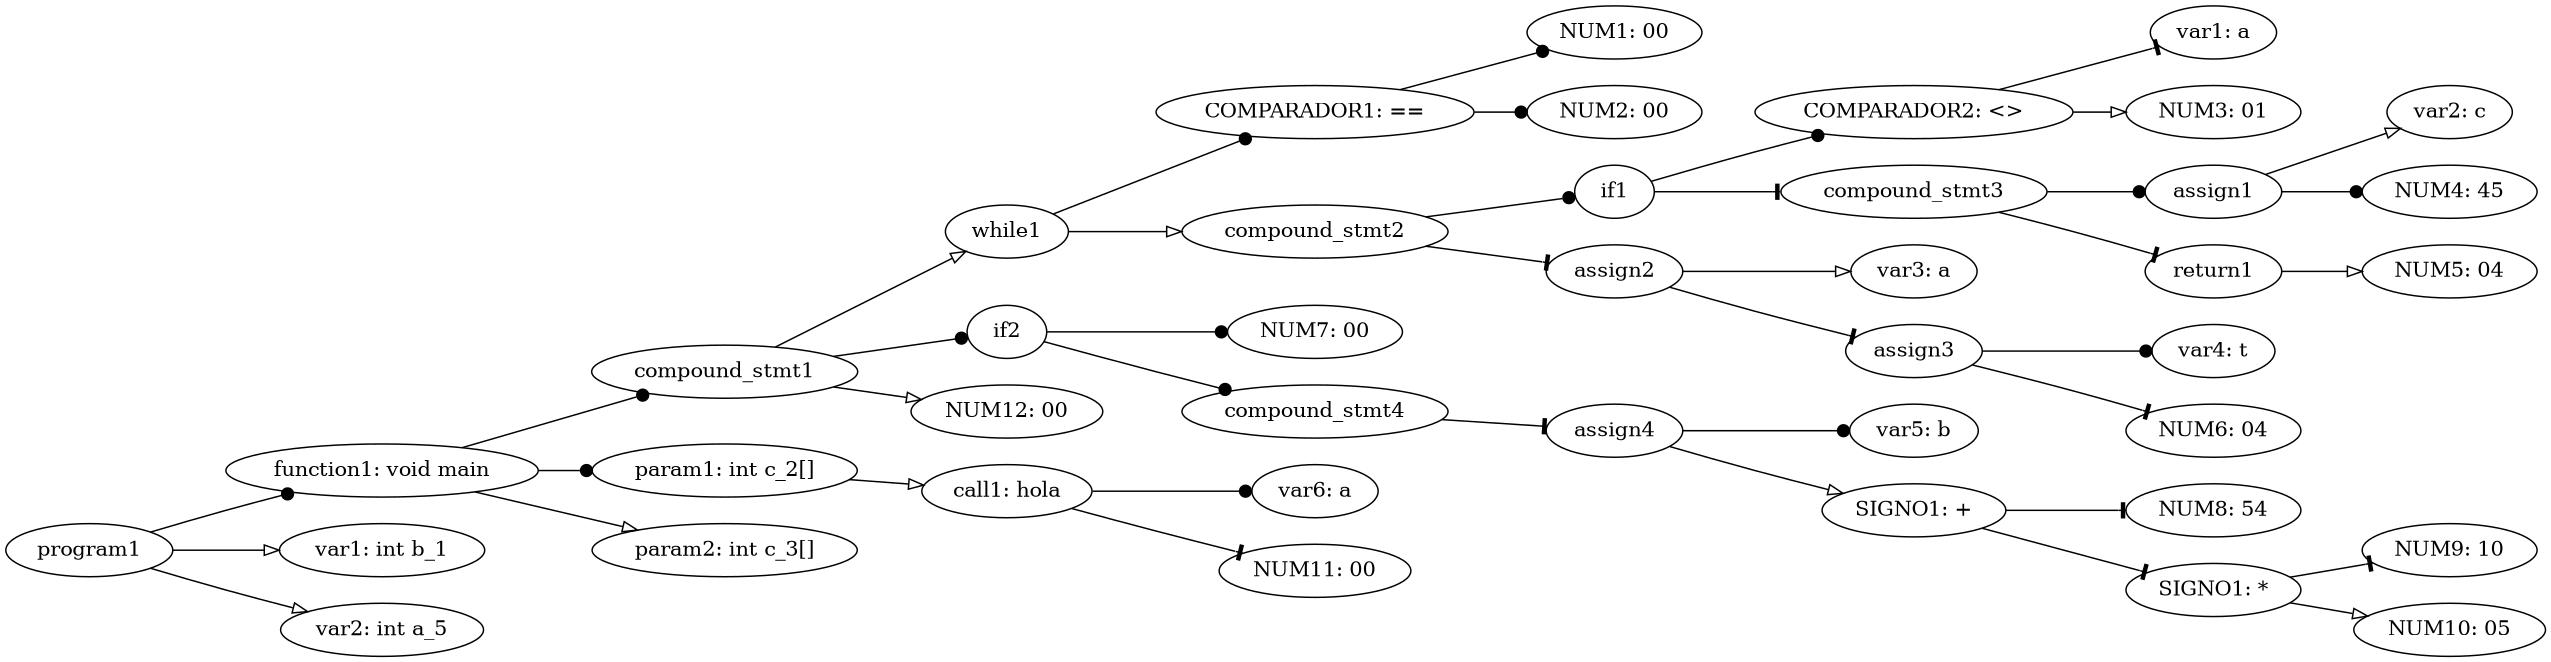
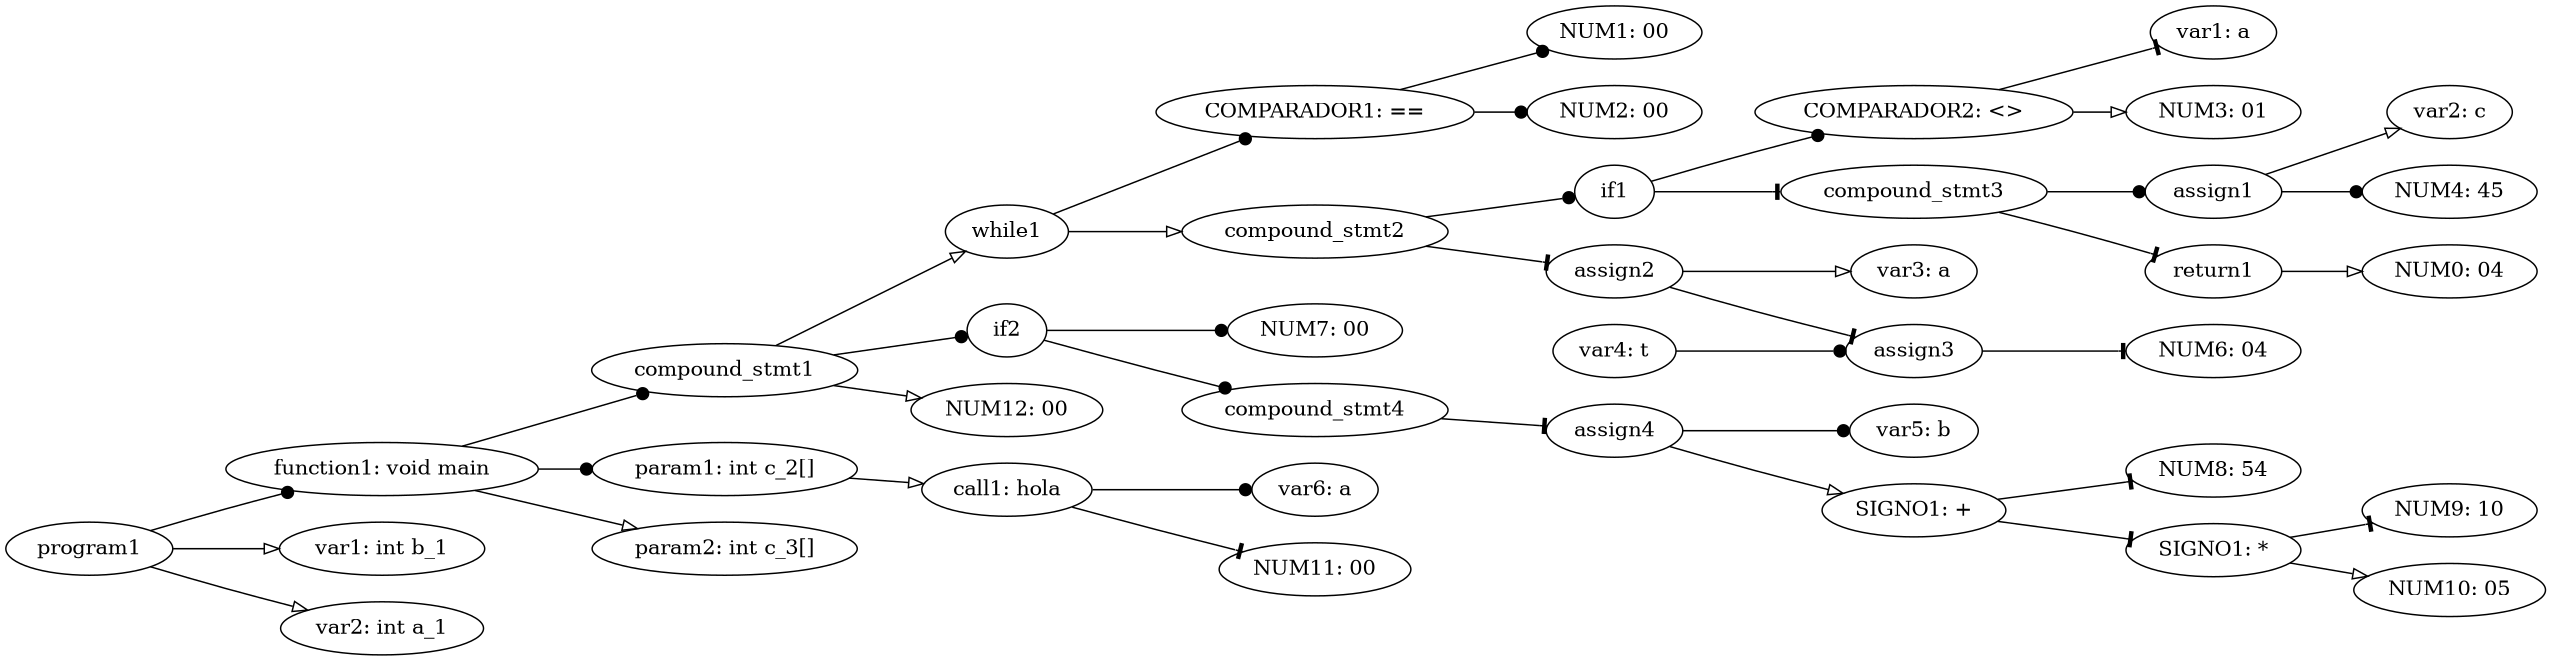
(2450, 271) -> (2450, 271)
(2061, 351) -> (1755, 351)
(382, 630) -> (382, 628)
